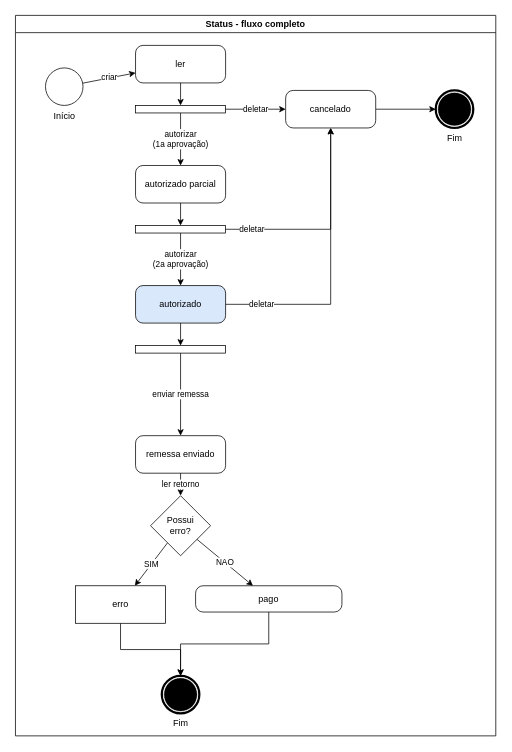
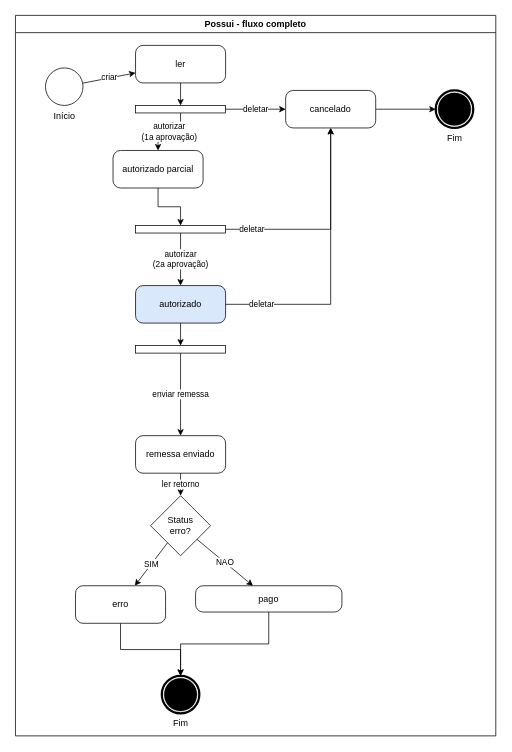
(255, 24) -> (255, 24)
(180, 184) -> (158, 169)
(180, 525) -> (180, 525)
(120, 604) -> (120, 604)
